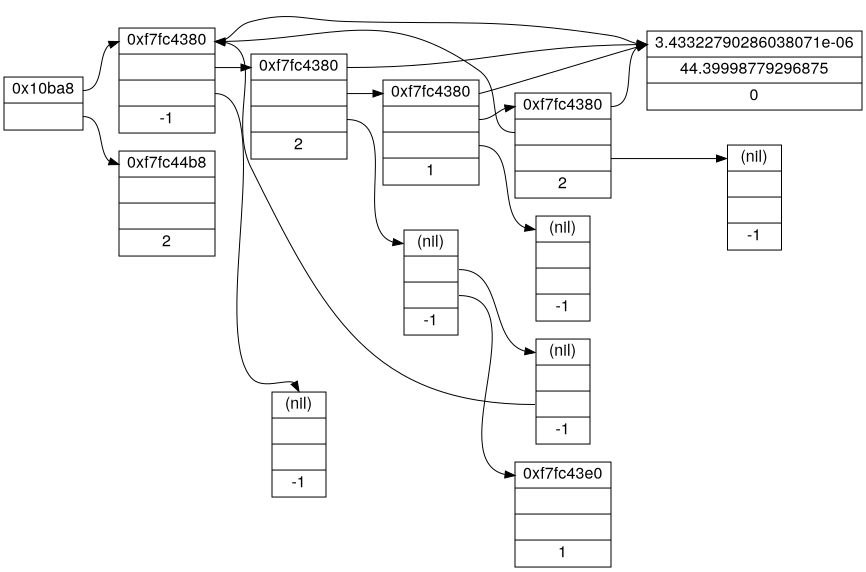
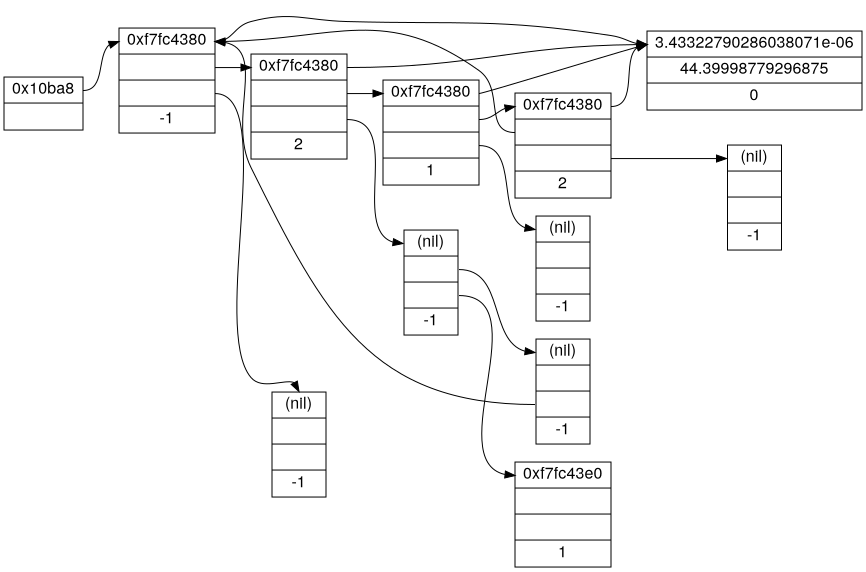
(167, 204) -> none
